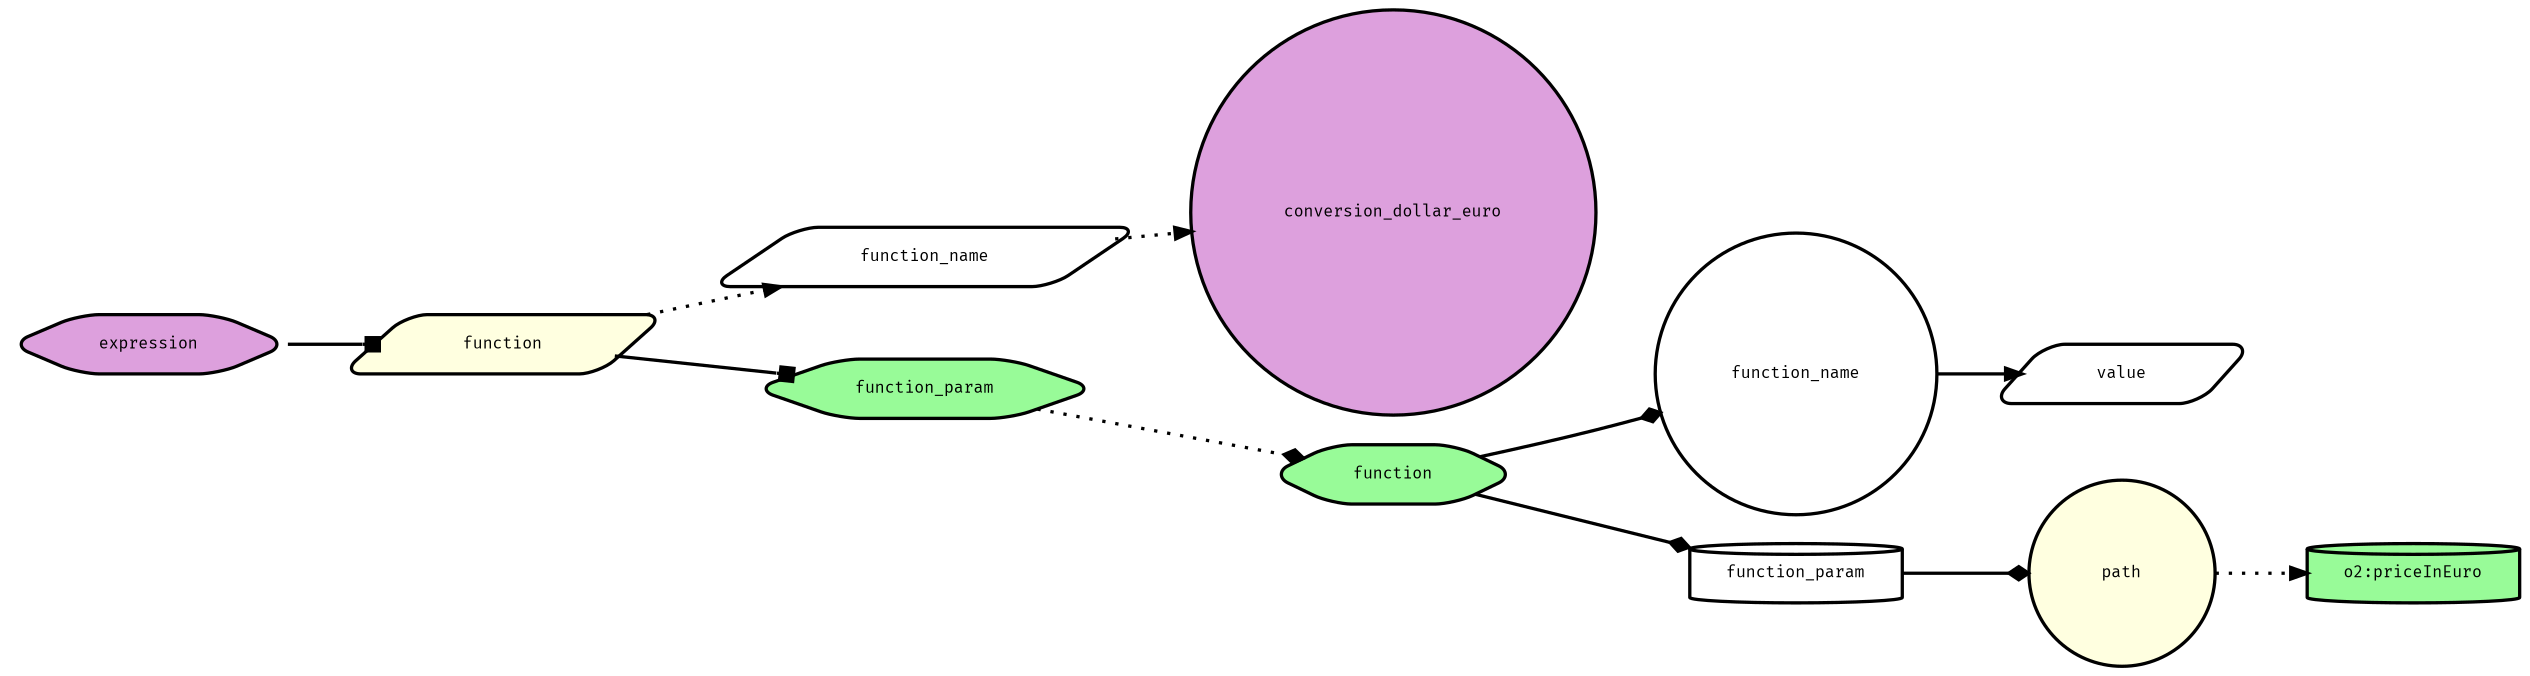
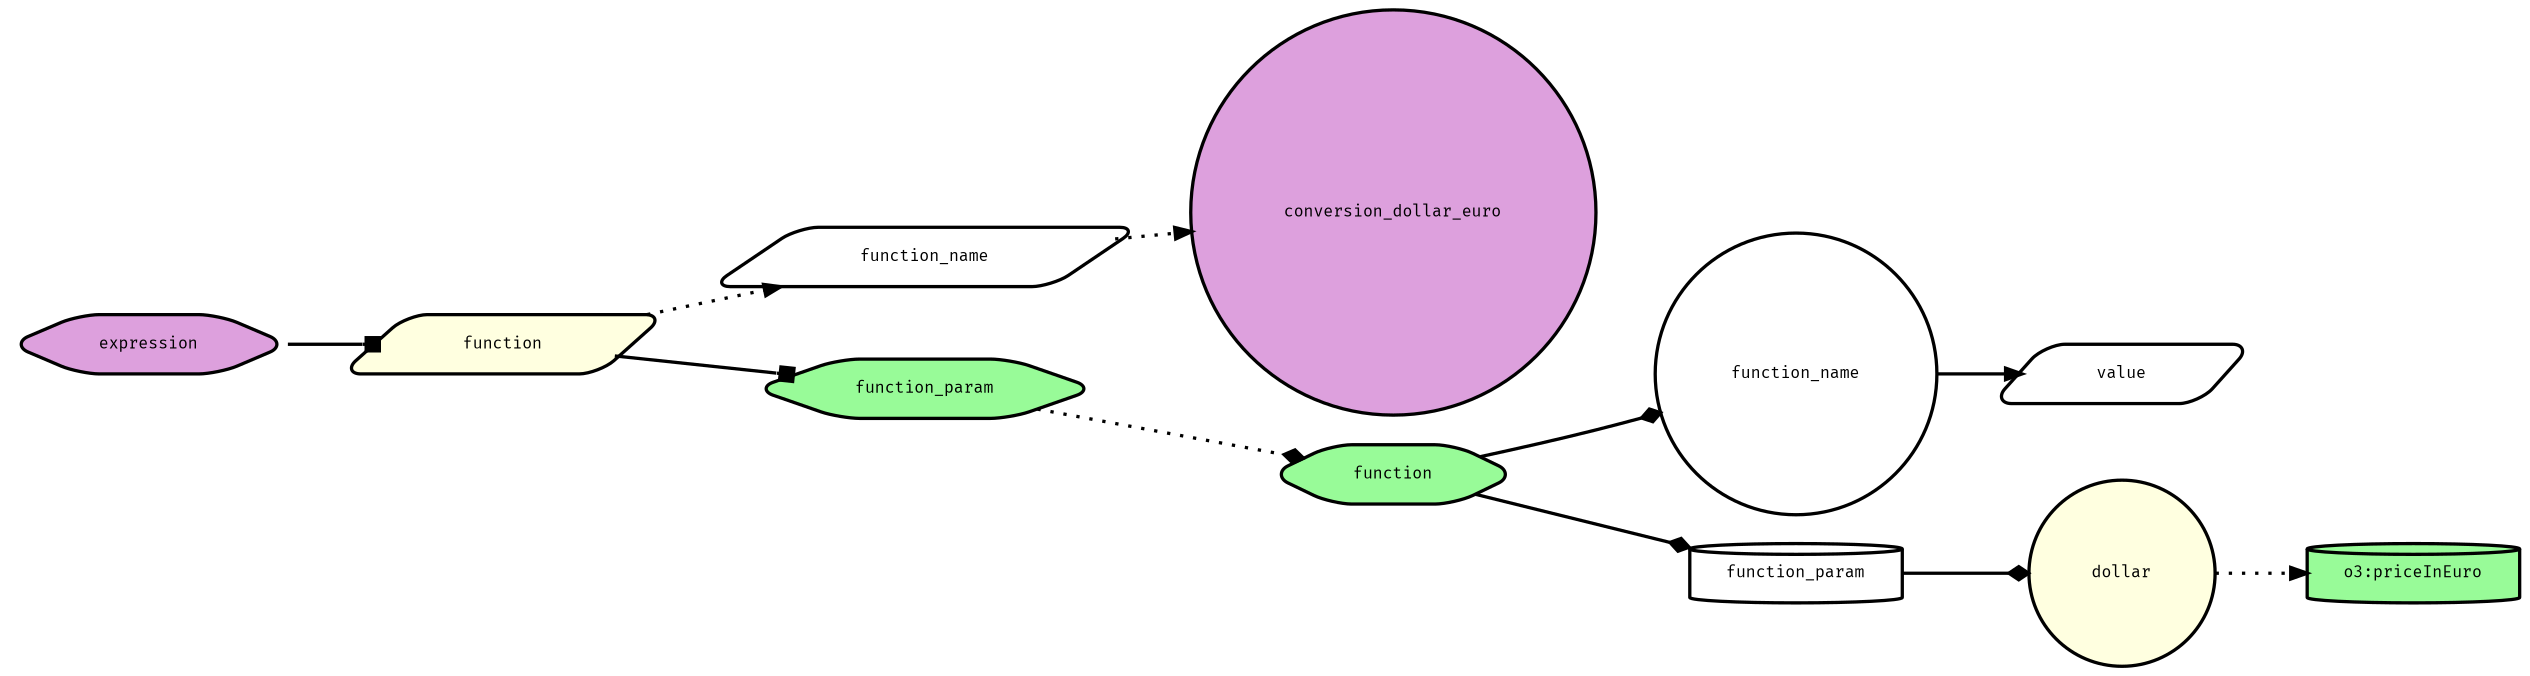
(2122, 573) -> (2122, 573)
(2414, 573) -> (2414, 573)
